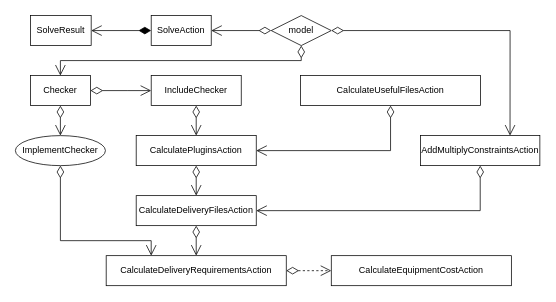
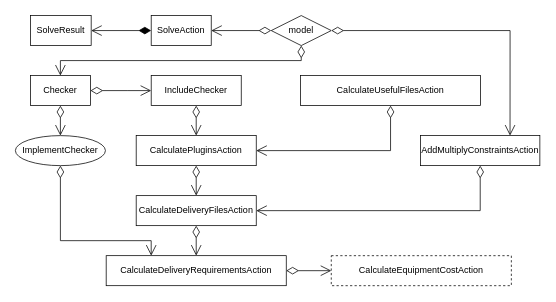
(314, 270) -> (314, 270)
(421, 270) -> (421, 270)
